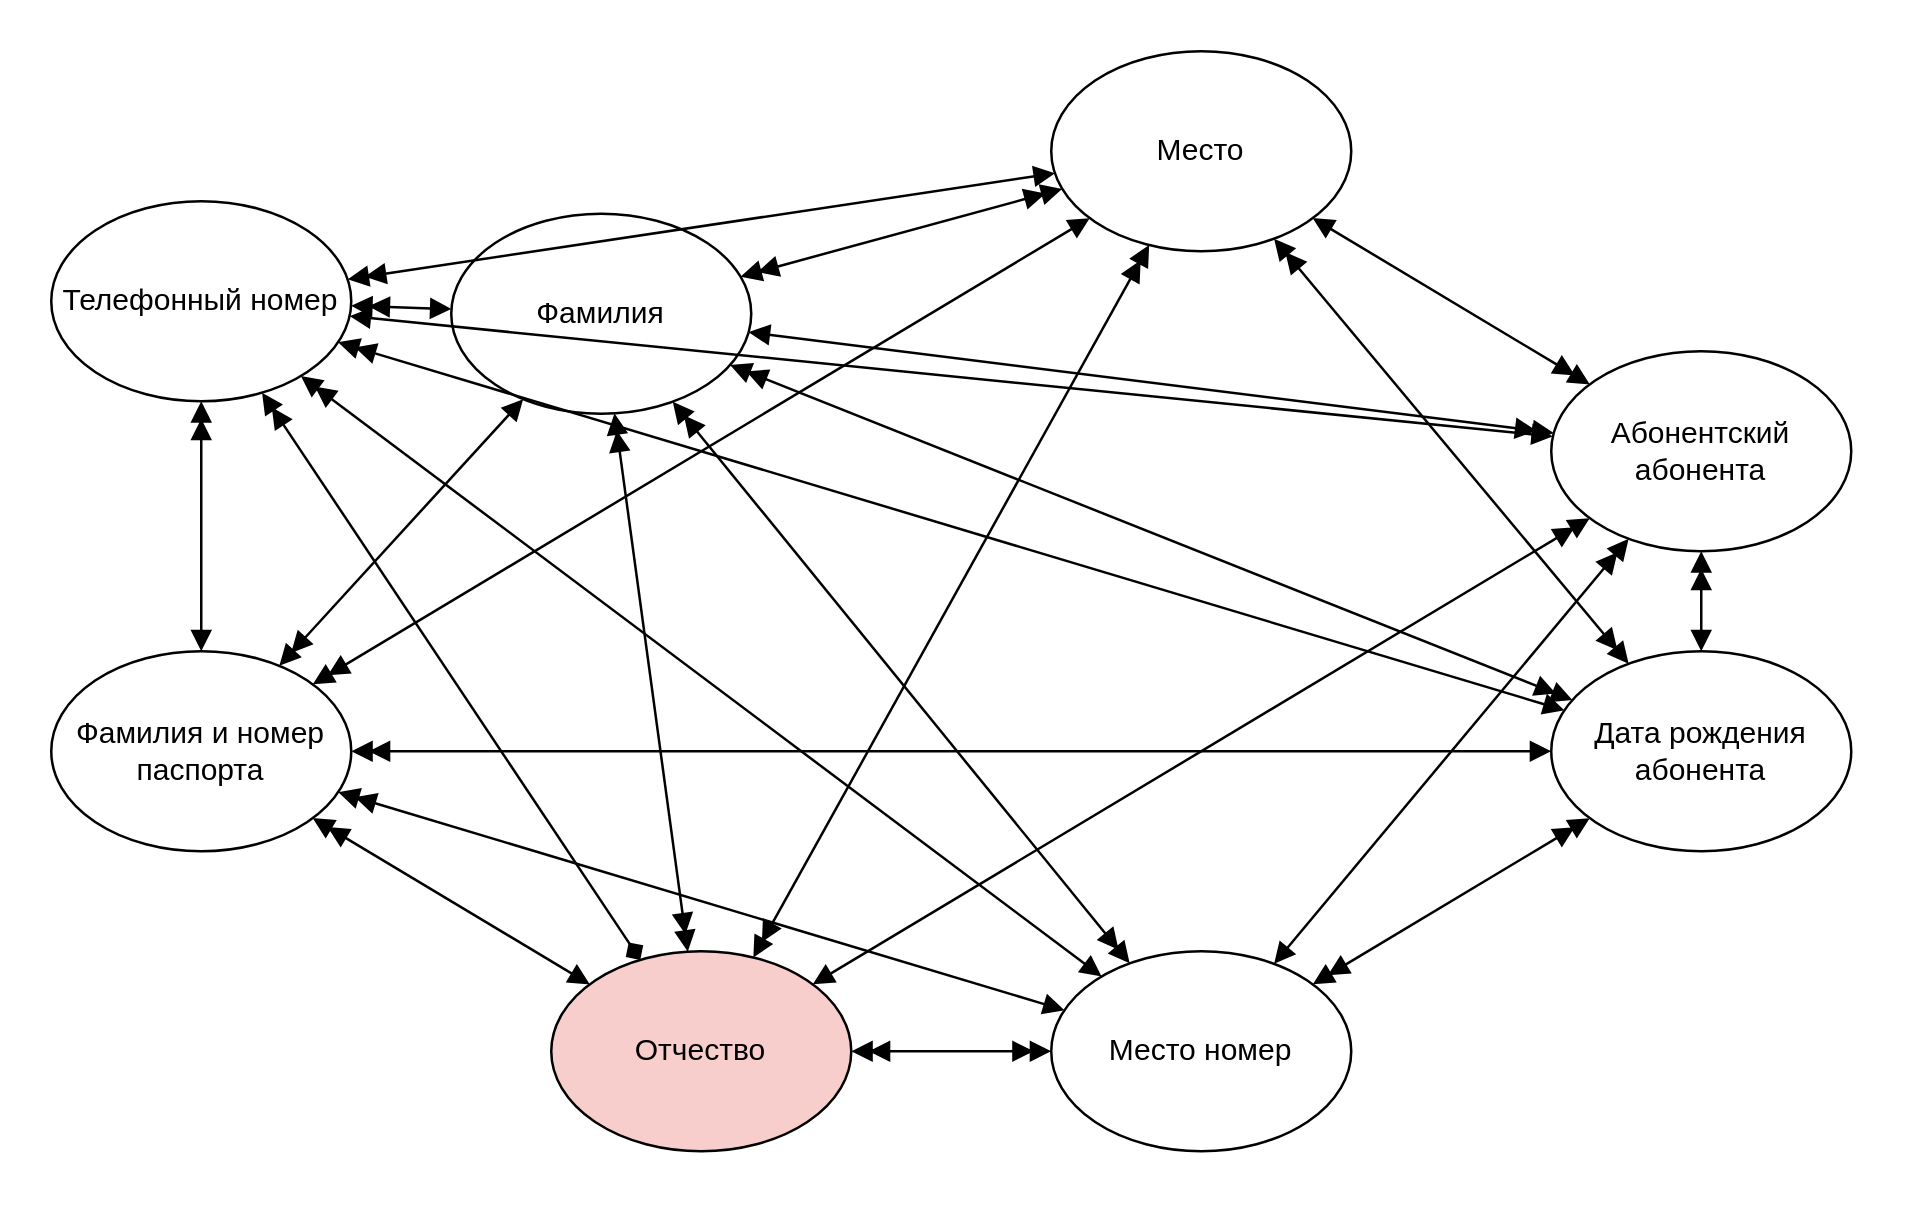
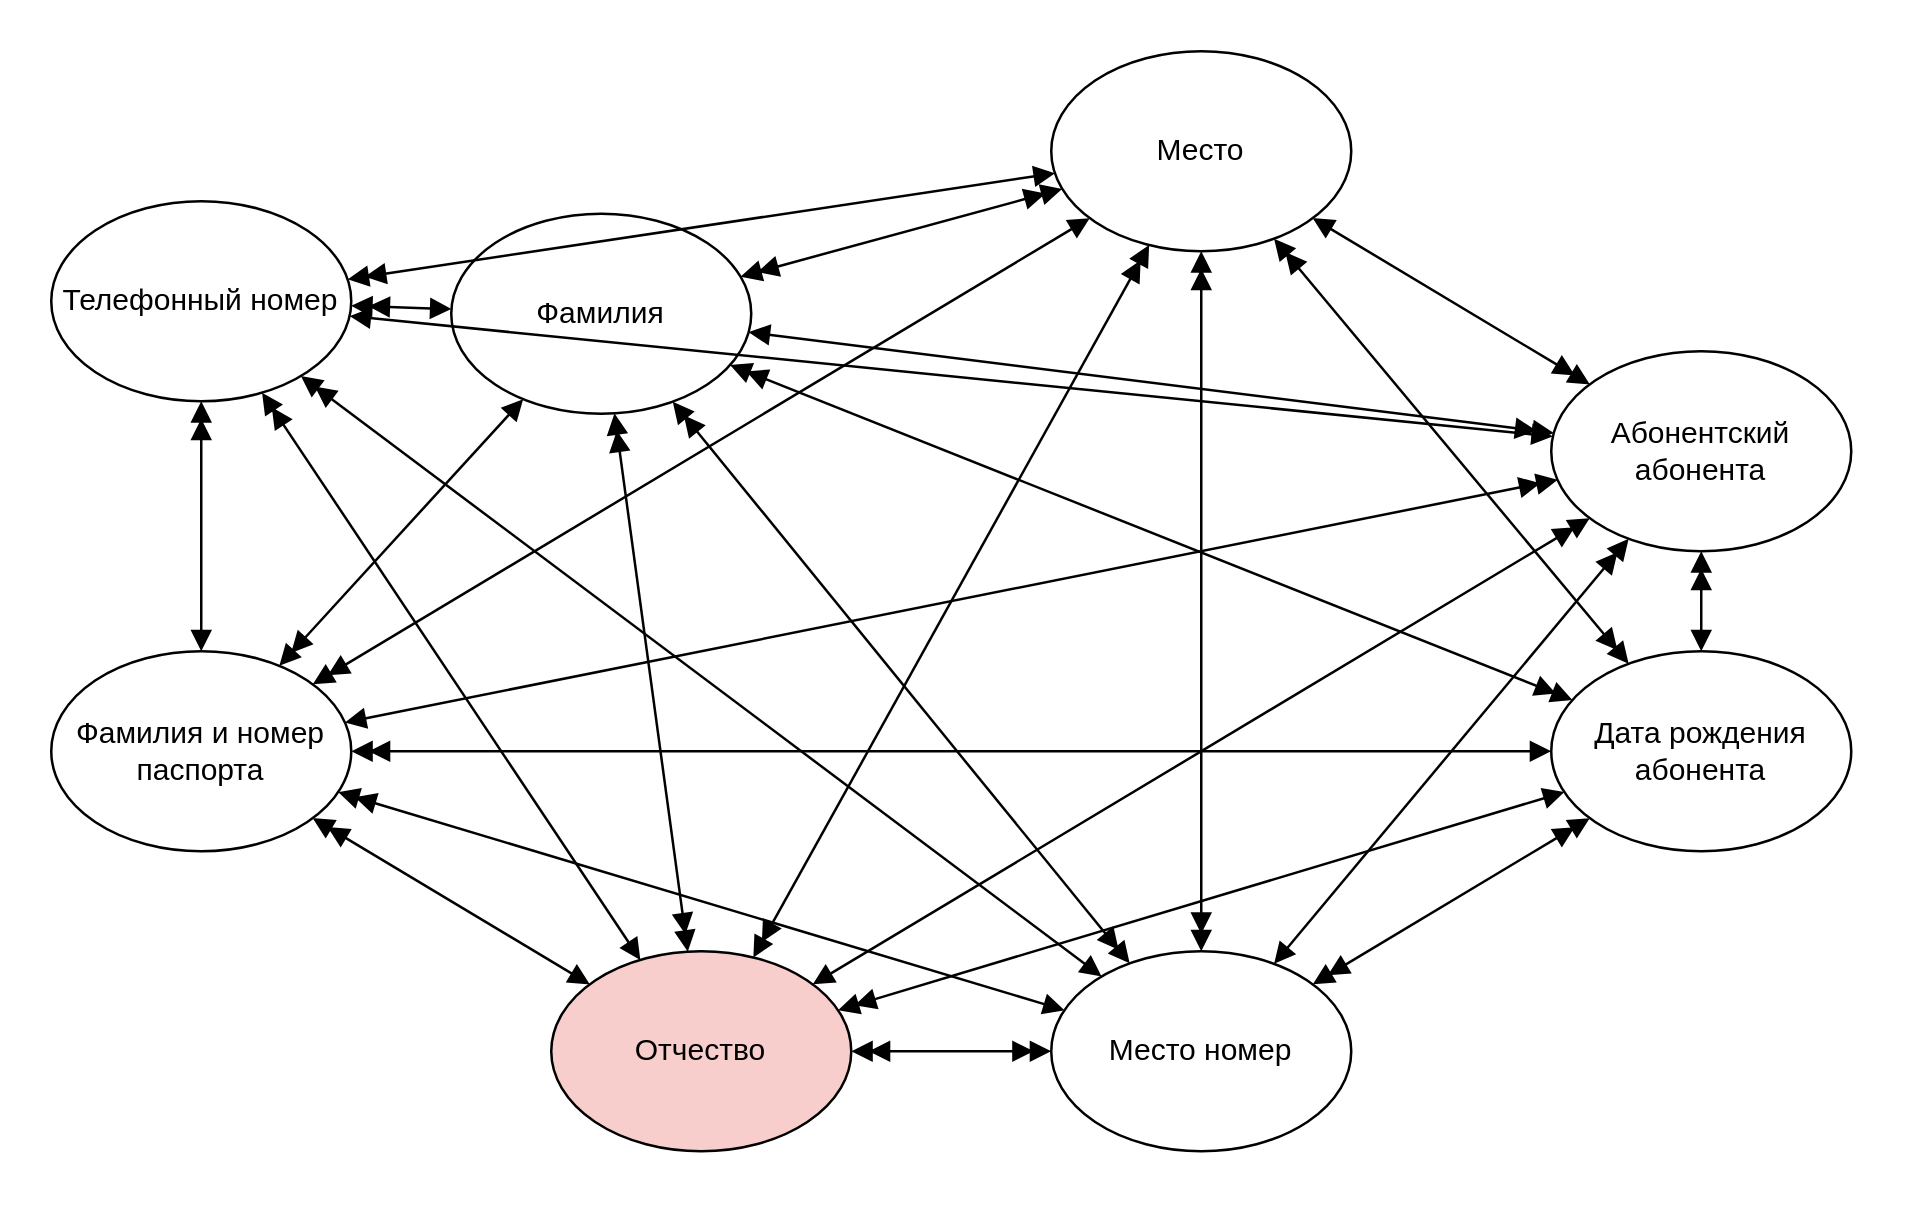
(853, 497) -> (1461, 823)
none -> (1345, 522)
none -> (1201, 676)
(629, 942) -> (629, 942)
